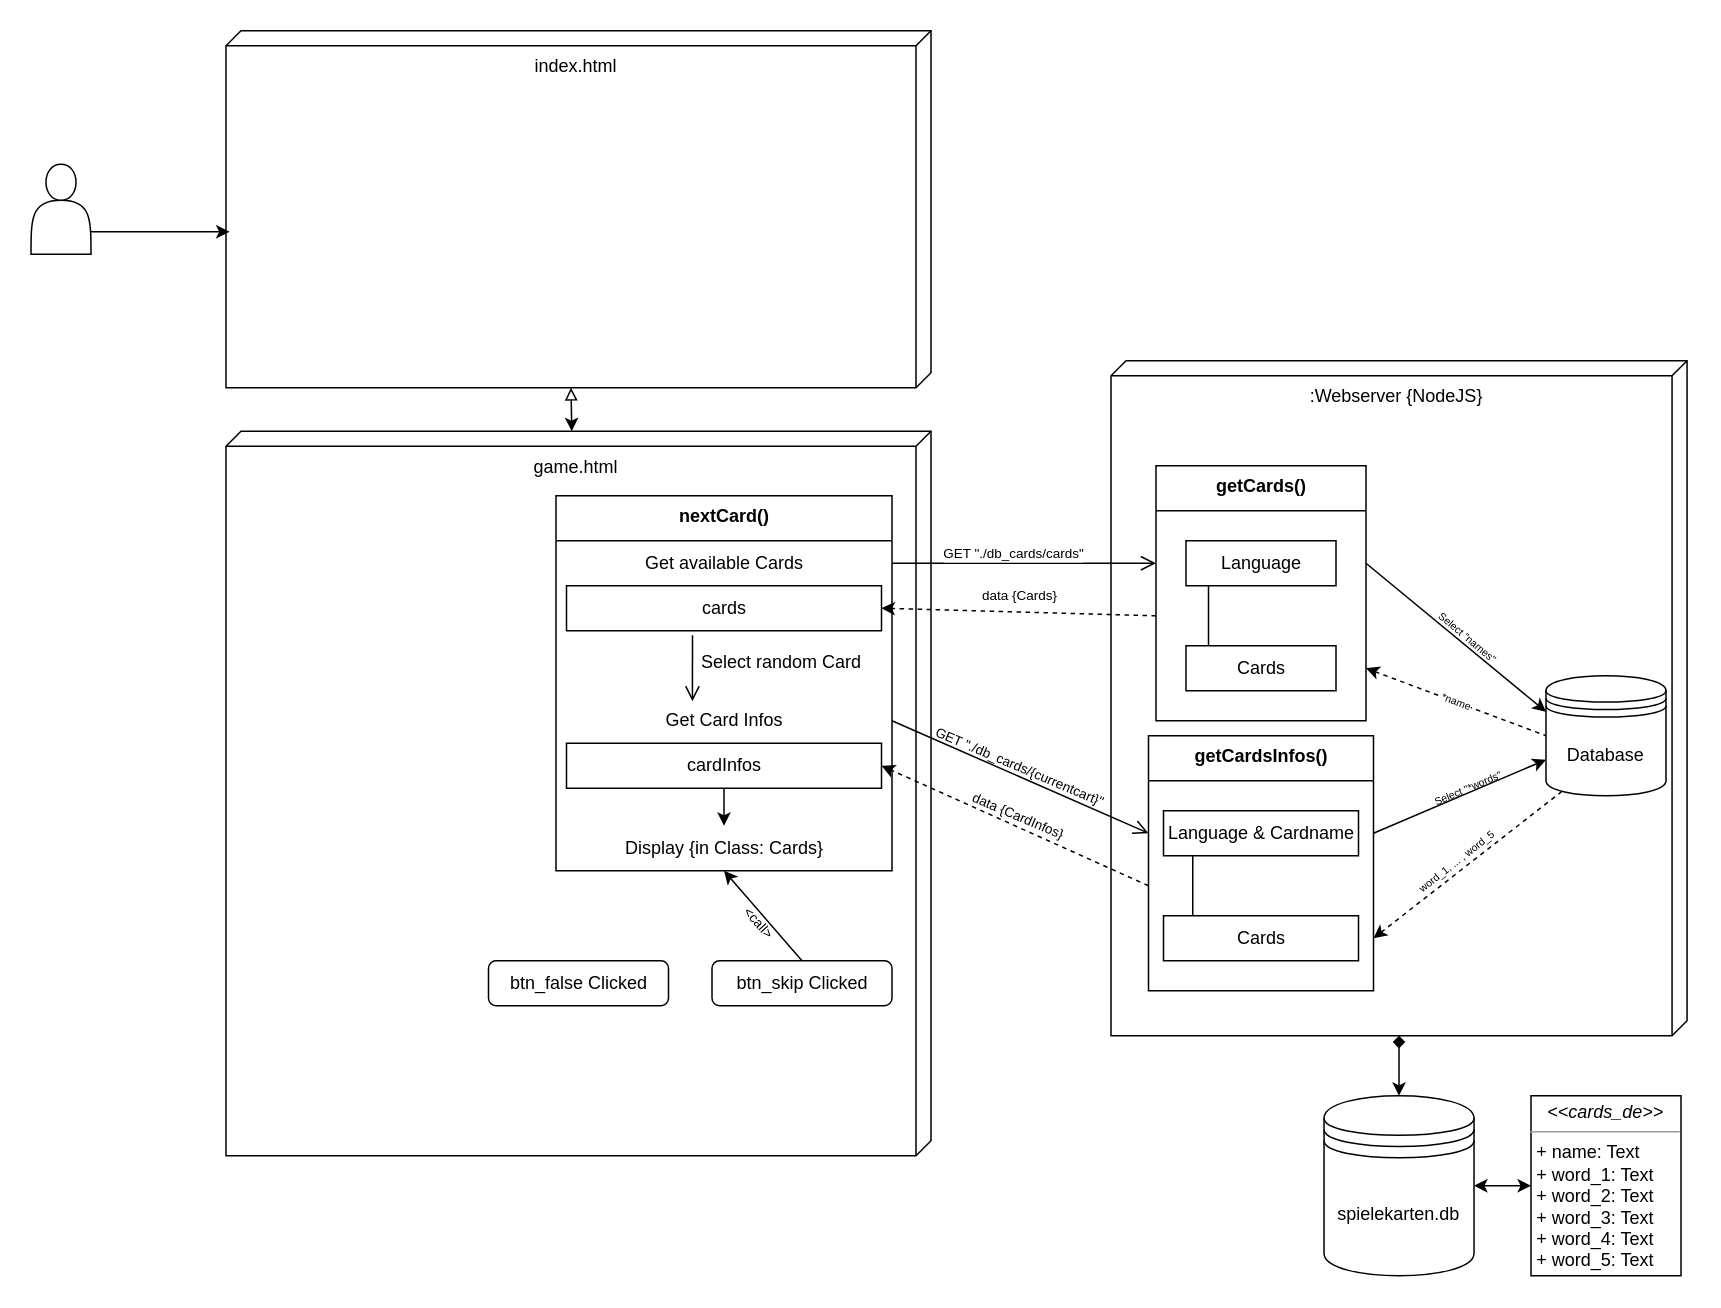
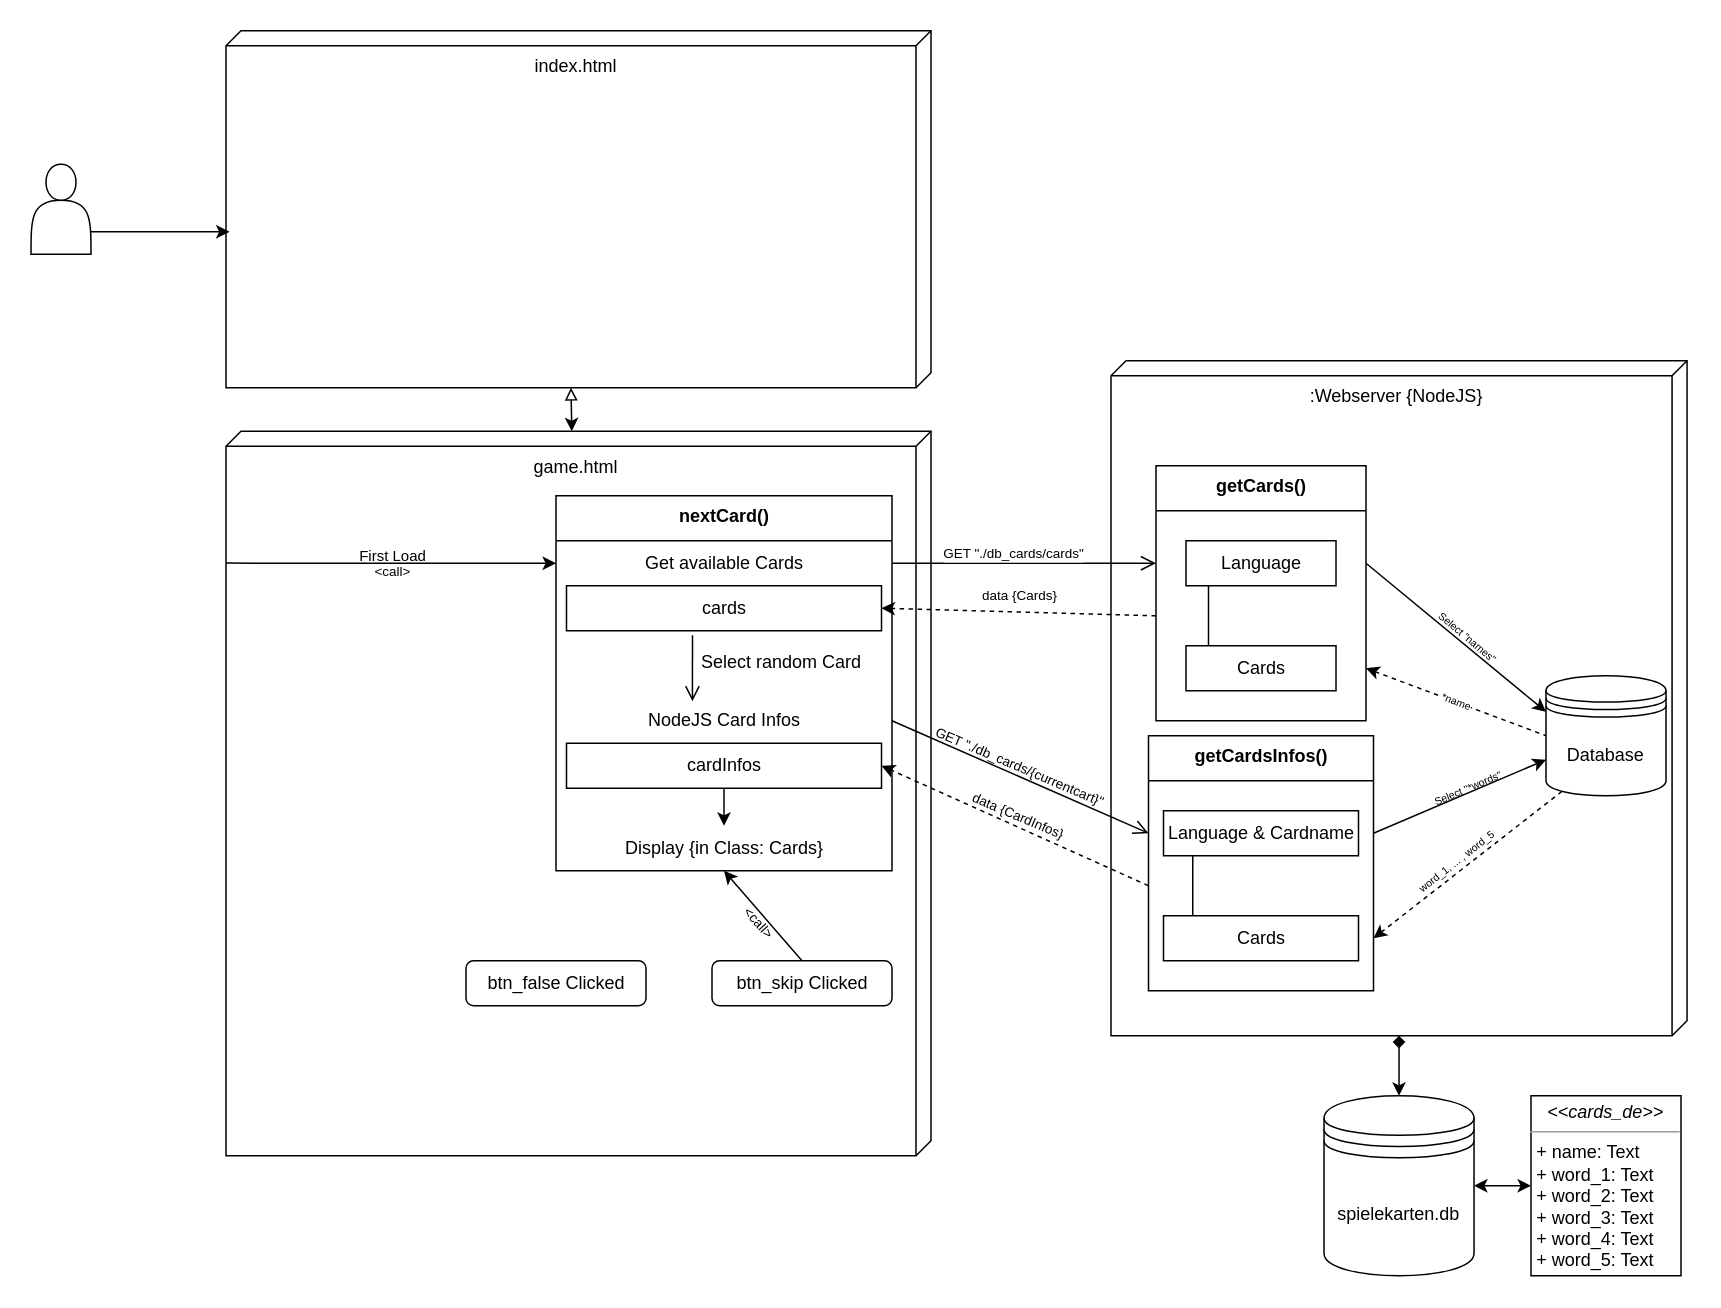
none -> (386, 563)
(725, 721) -> (725, 721)
(578, 983) -> (556, 983)
